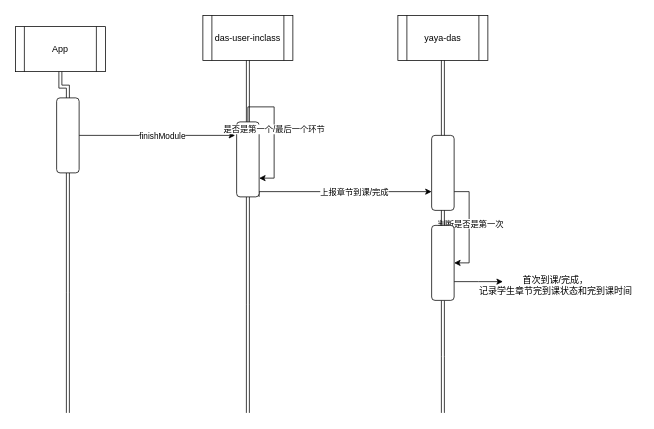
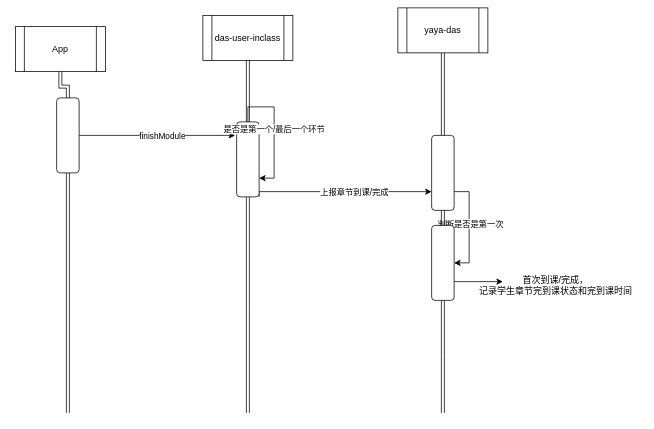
(443, 38) -> (443, 30)
